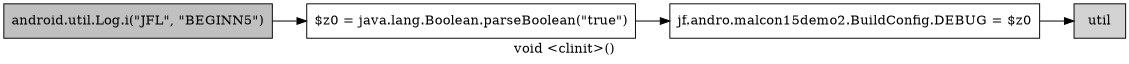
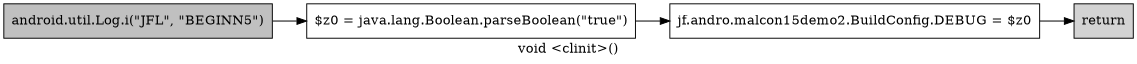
(1100, 21) -> (1104, 21)
